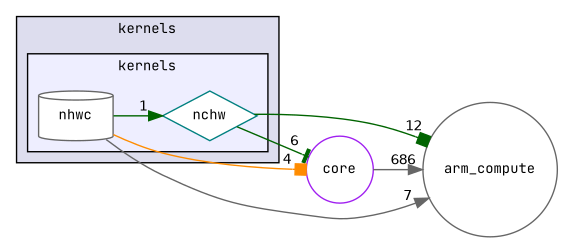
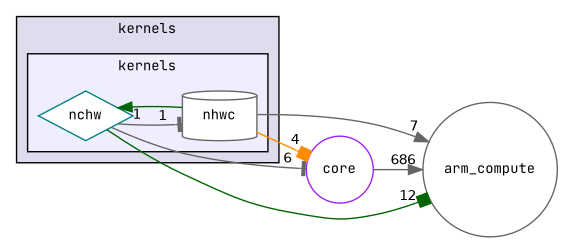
none -> (147, 125)
(258, 136) -> (203, 157)
